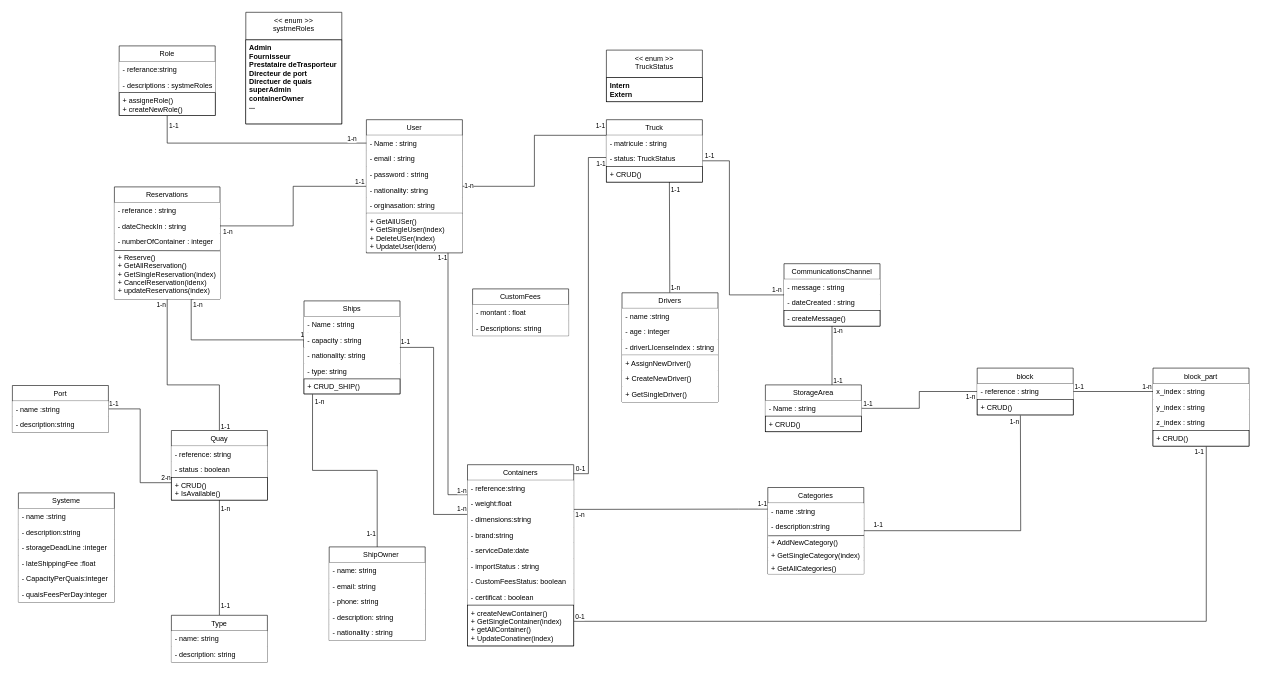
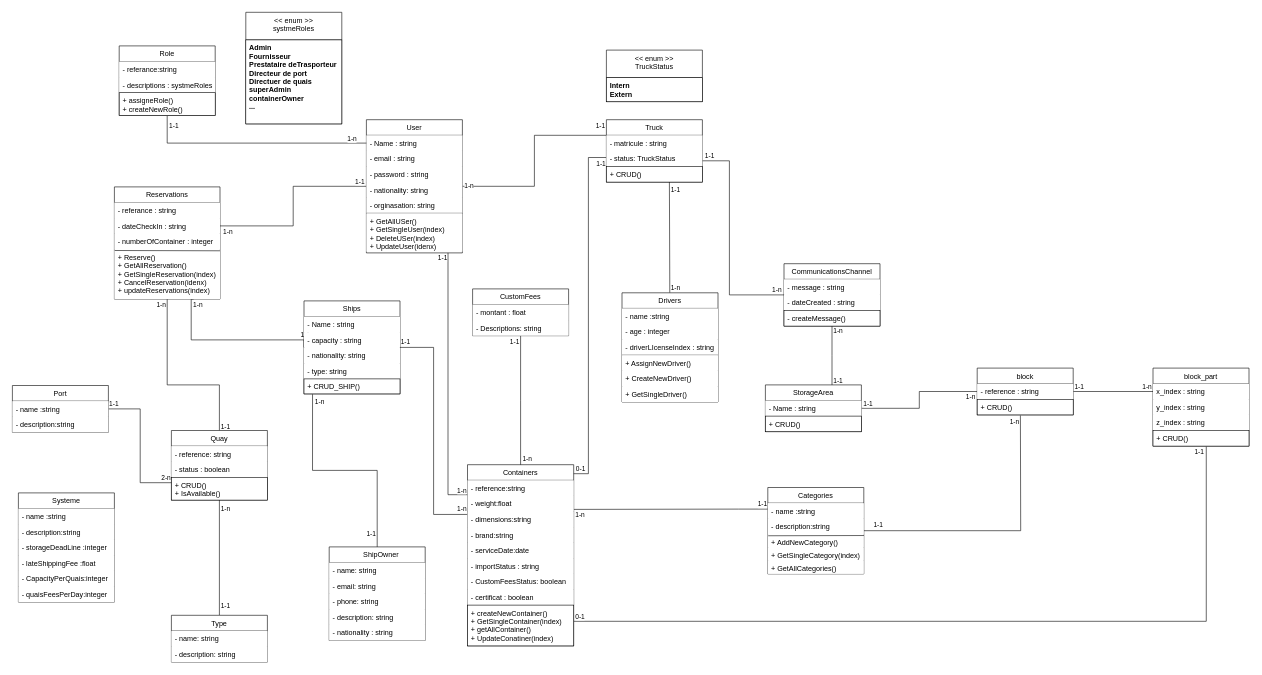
none -> (521, 400)
